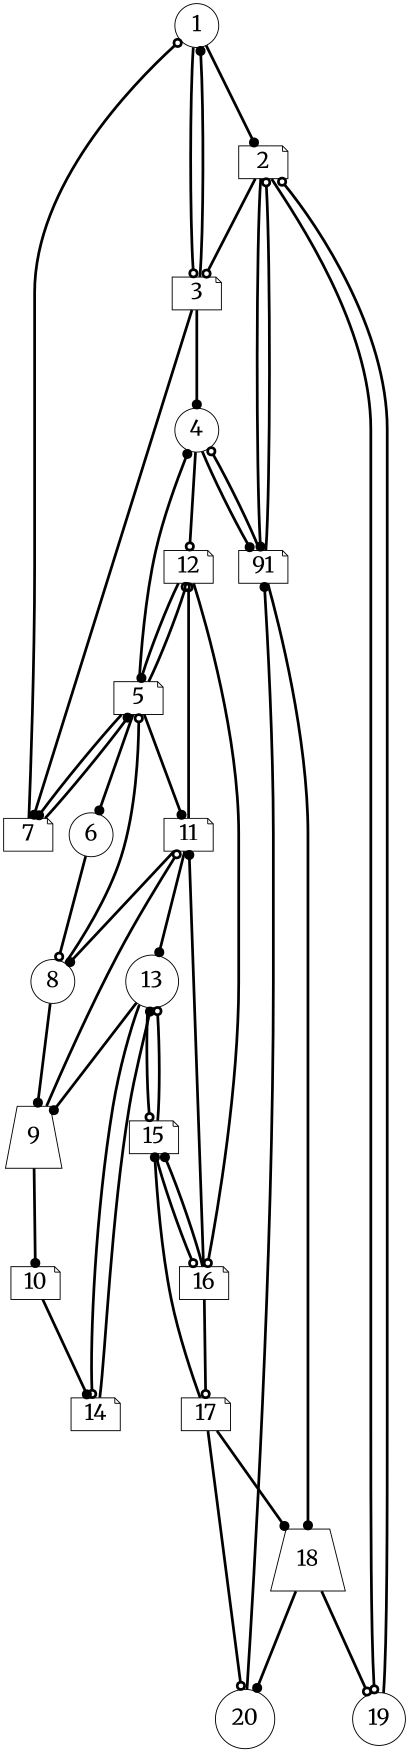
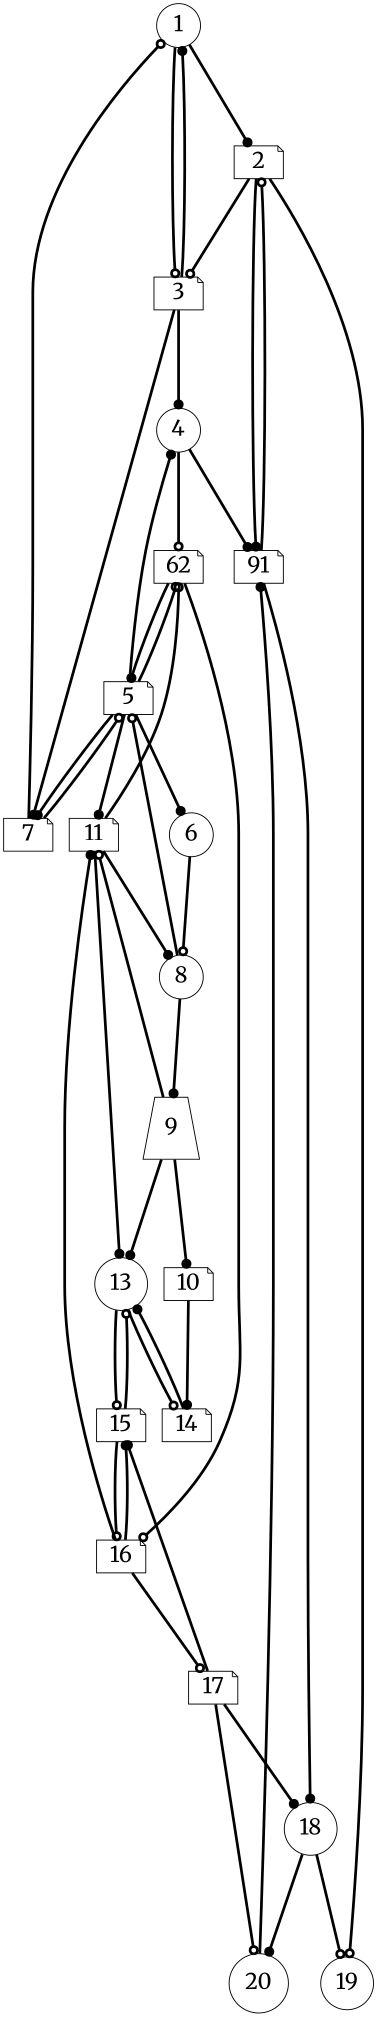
(238, 502) -> none
(189, 567) -> (179, 567)
(86, 770) -> (82, 770)
(387, 926) -> none
(96, 1055) -> (146, 1206)
(308, 1560) -> (311, 1829)
